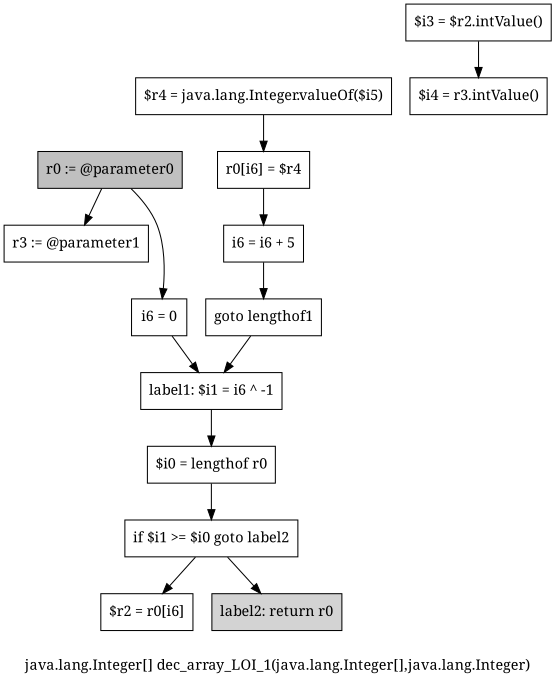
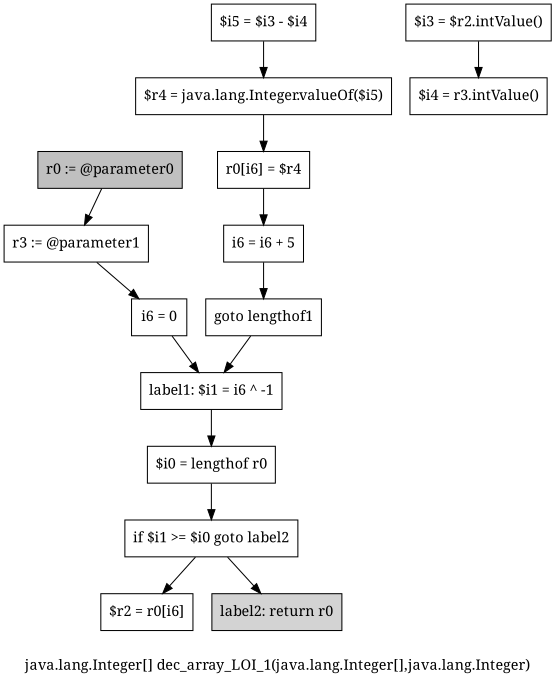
none -> (264, 23)
(160, 234) -> (114, 277)
